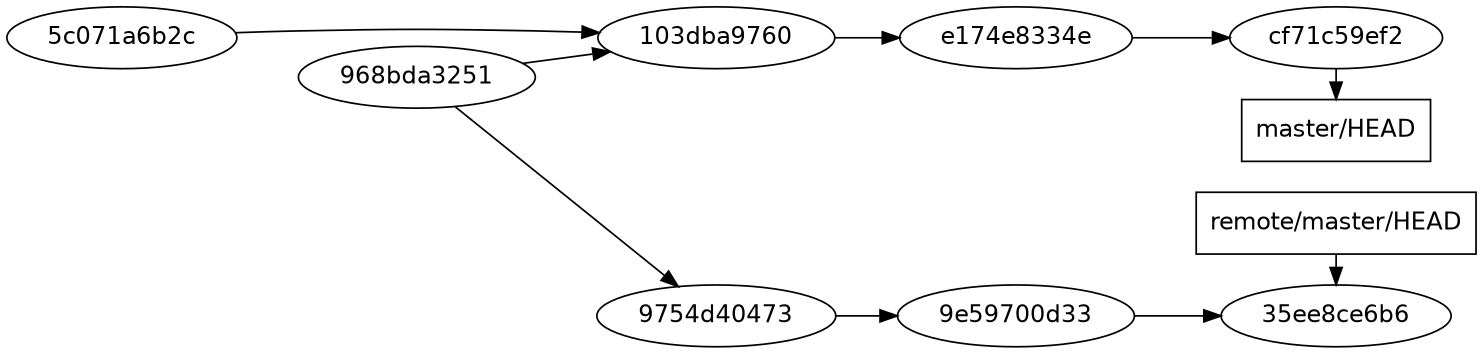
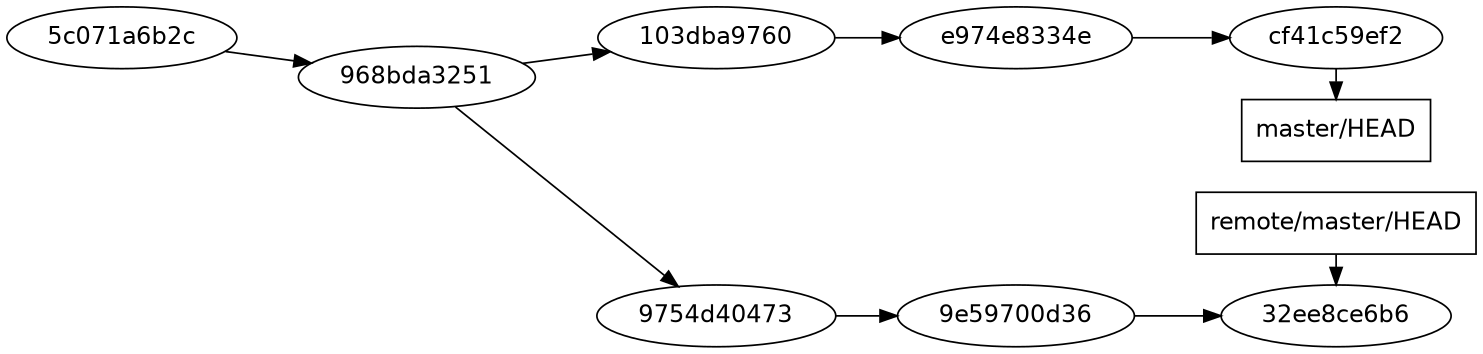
(409, 29) -> (260, 56)
(1016, 38) -> (1016, 38)
(1336, 38) -> (1336, 38)
(1016, 316) -> (1016, 316)
(1336, 316) -> (1336, 316)
